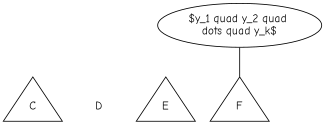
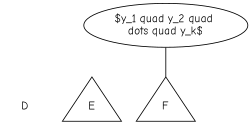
(33, 106) -> none
